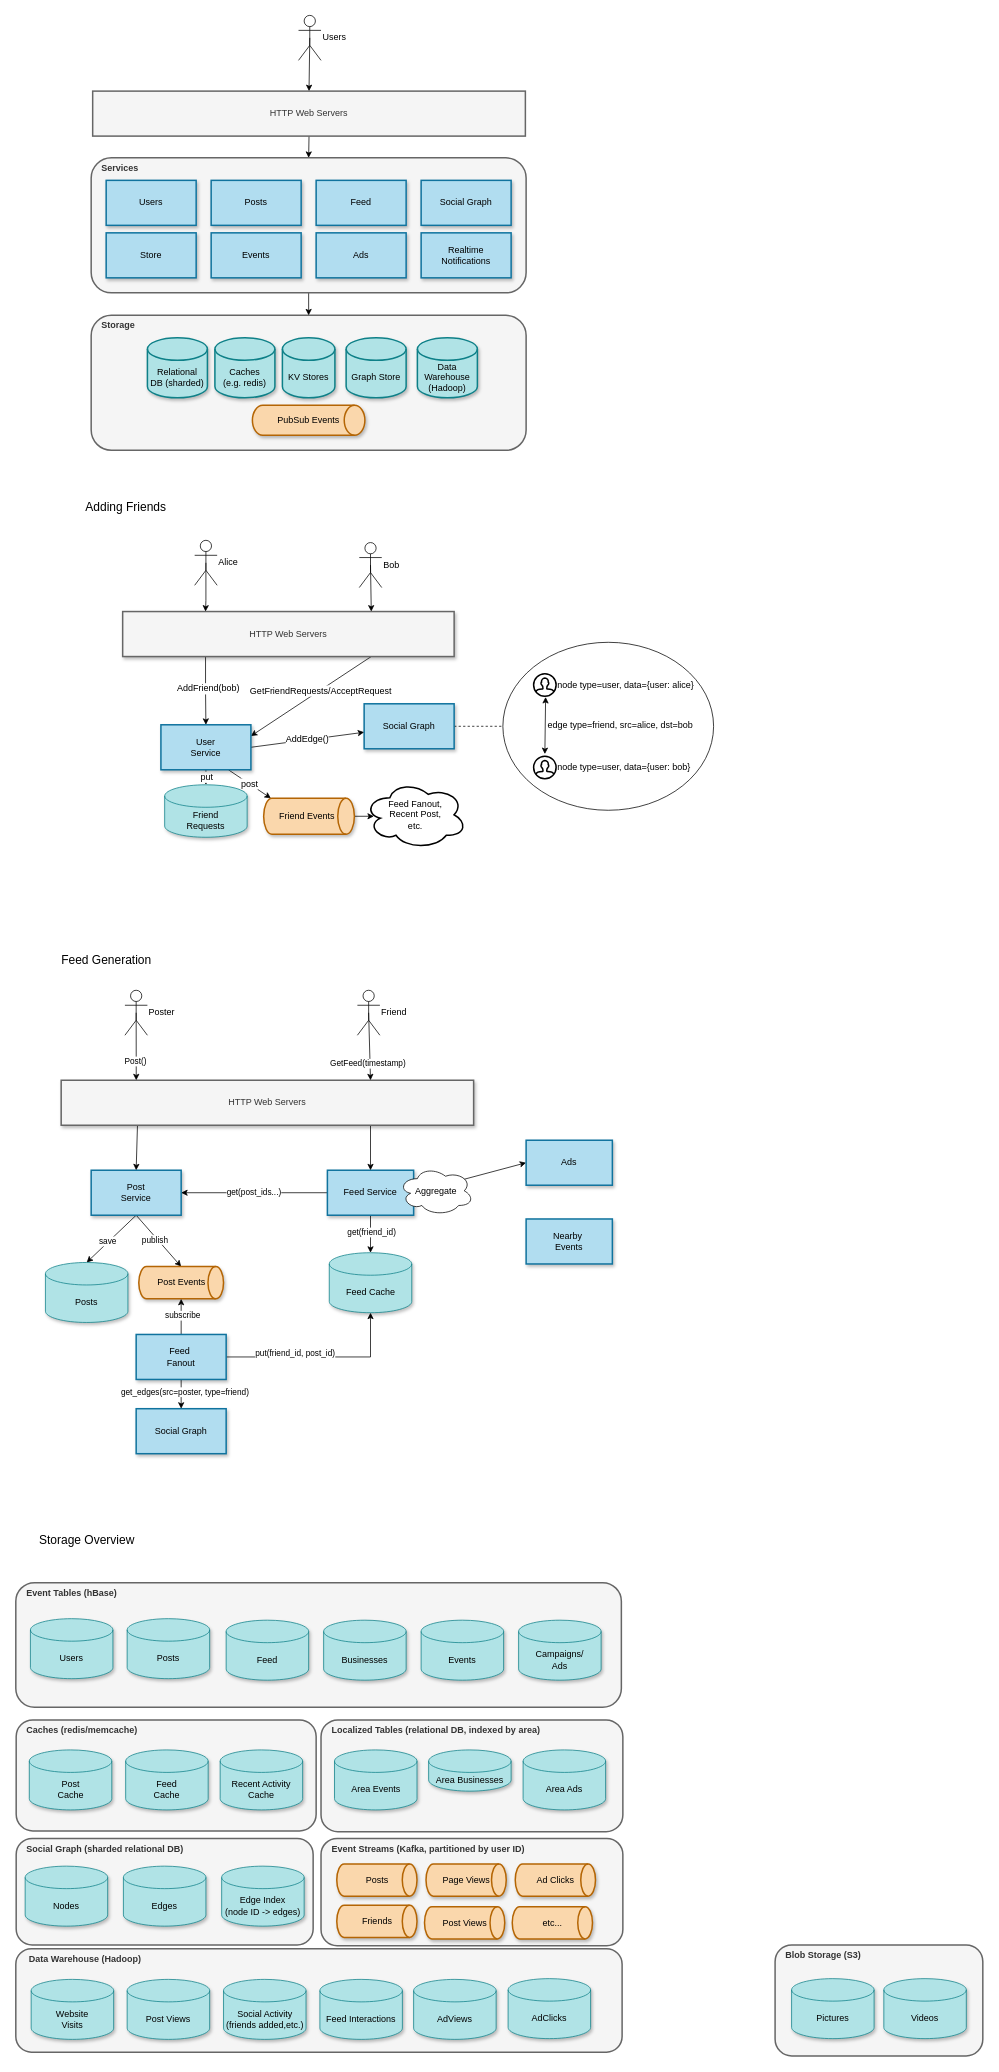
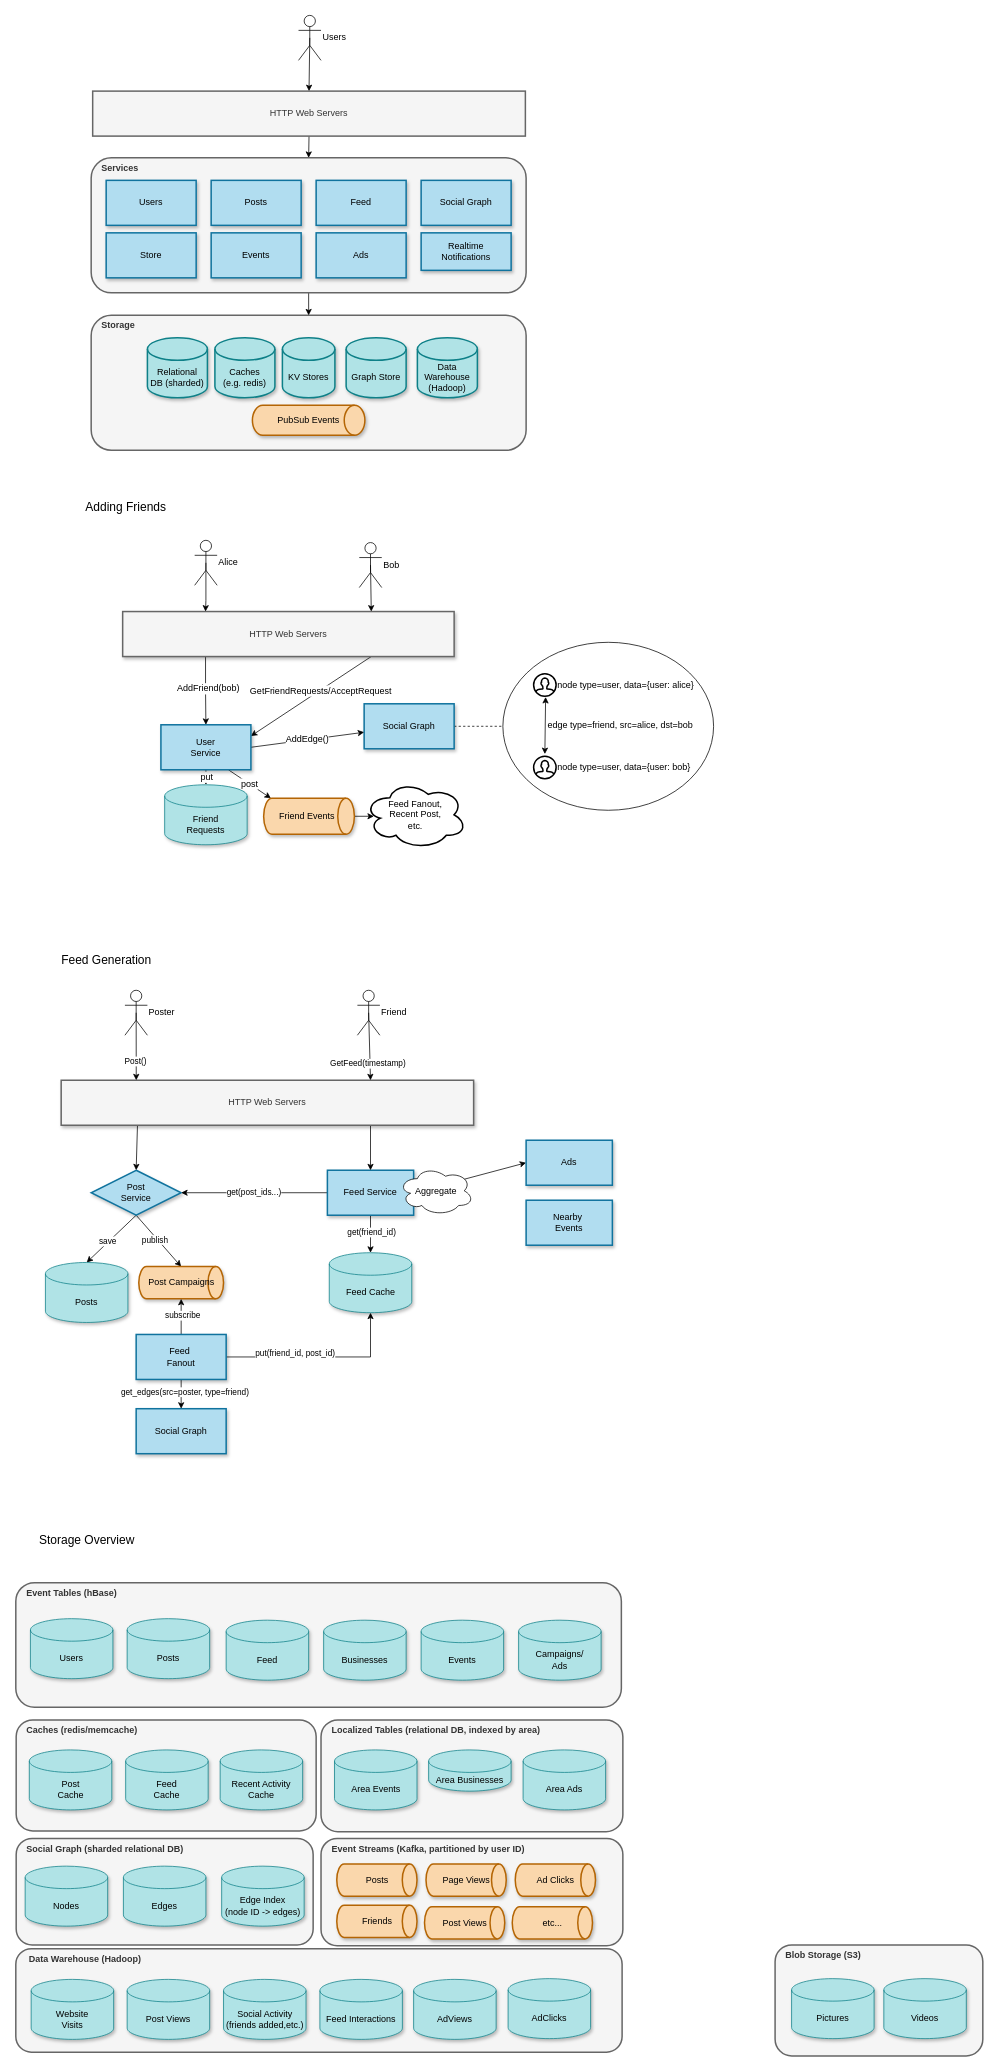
(466, 255) -> (466, 252)
(206, 811) -> (206, 815)
(136, 1193) -> (136, 1193)
(569, 1242) -> (569, 1223)
(182, 1283) -> (182, 1283)
